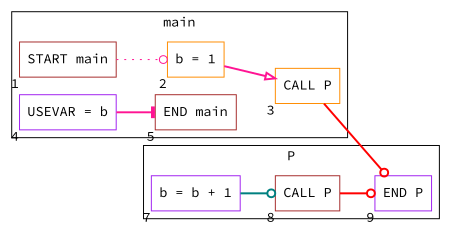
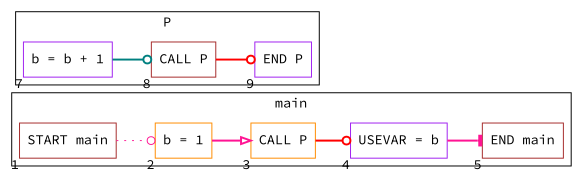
(354, 138) -> (329, 141)
